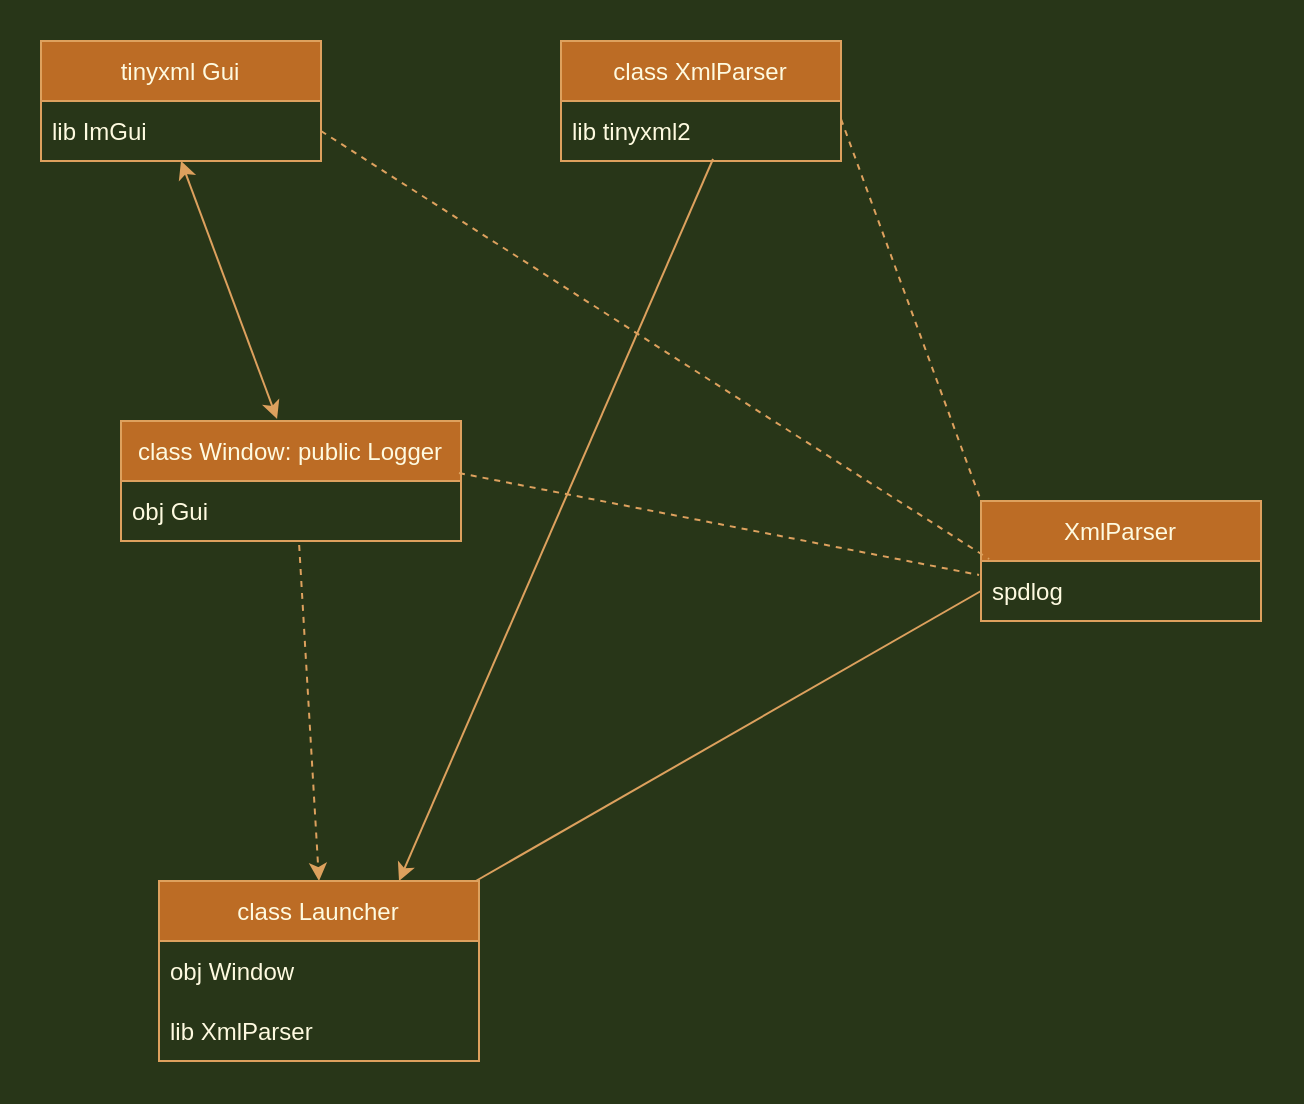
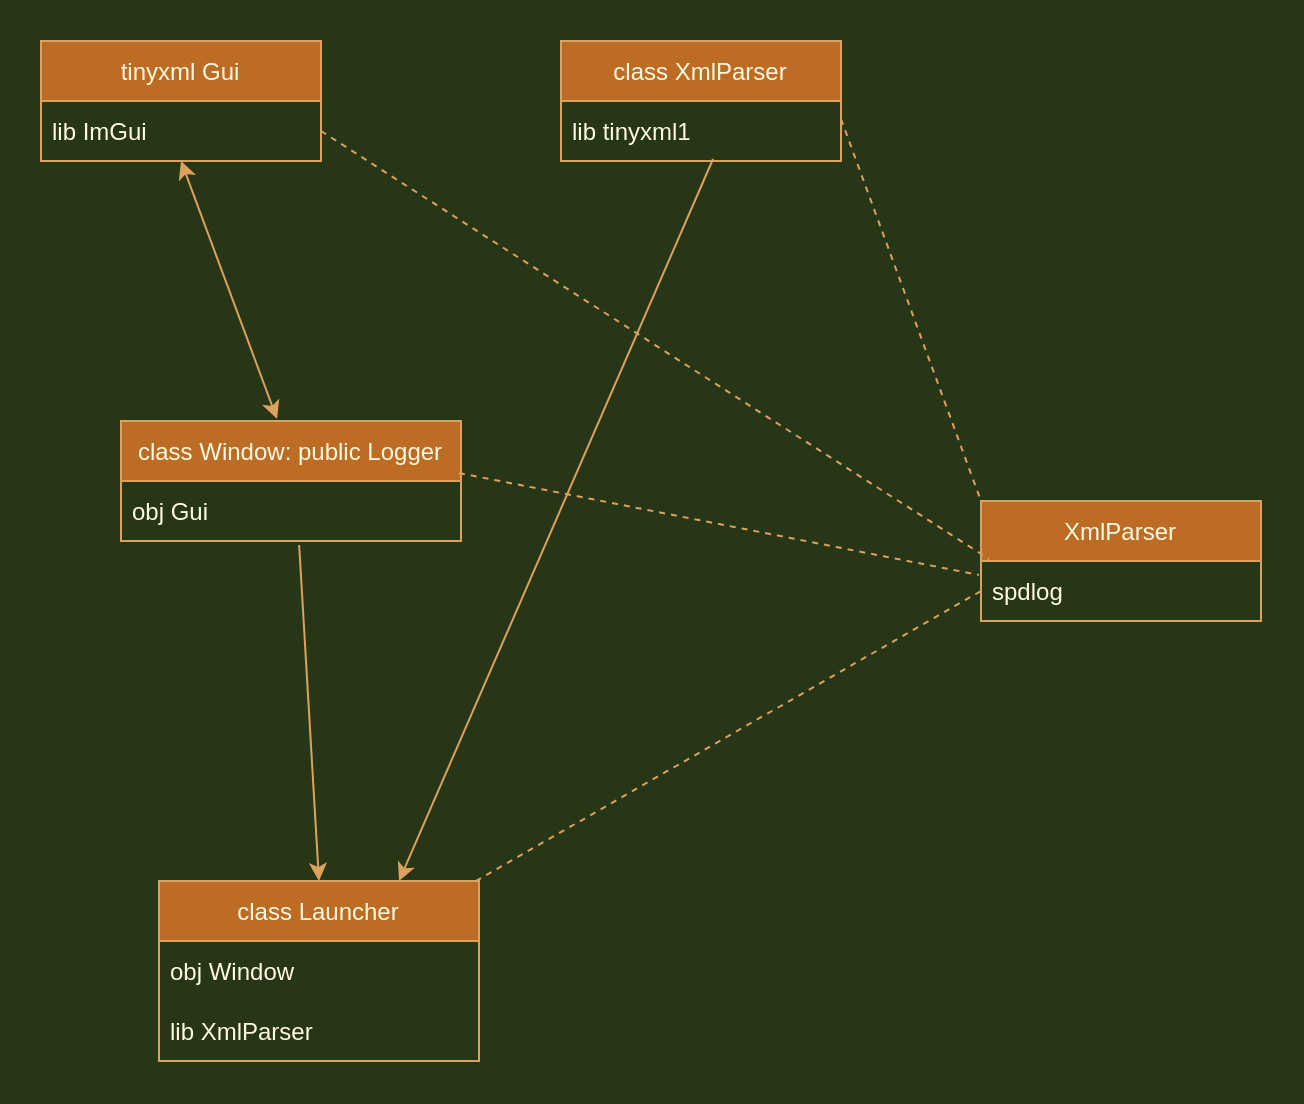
(637, 132) -> (637, 132)
(309, 708) -> (309, 708)
(727, 737) -> (727, 737)
